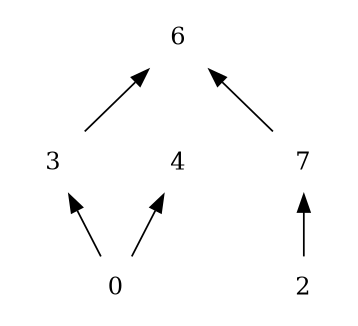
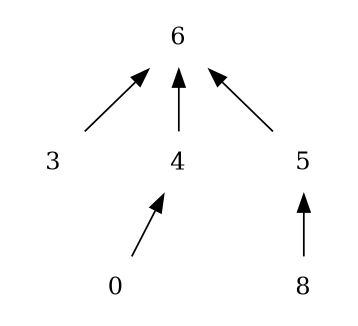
none -> (179, 109)
(304, 163) -> (304, 163)
(89, 233) -> none
(304, 288) -> (304, 288)
